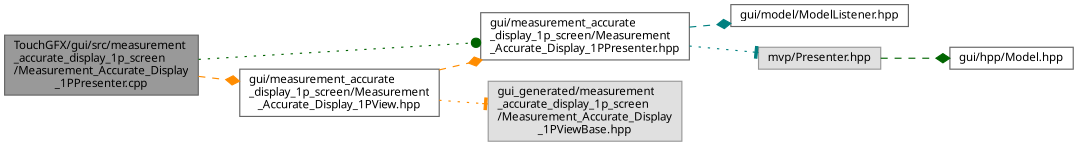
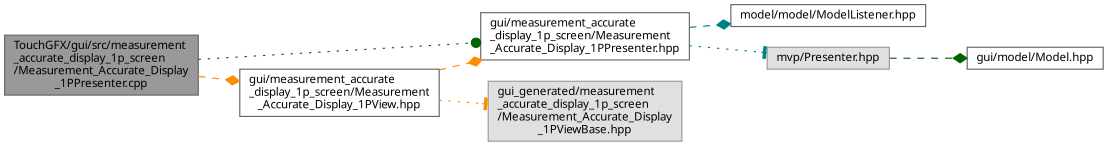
(820, 16) -> (828, 16)
(1012, 58) -> (1035, 58)
